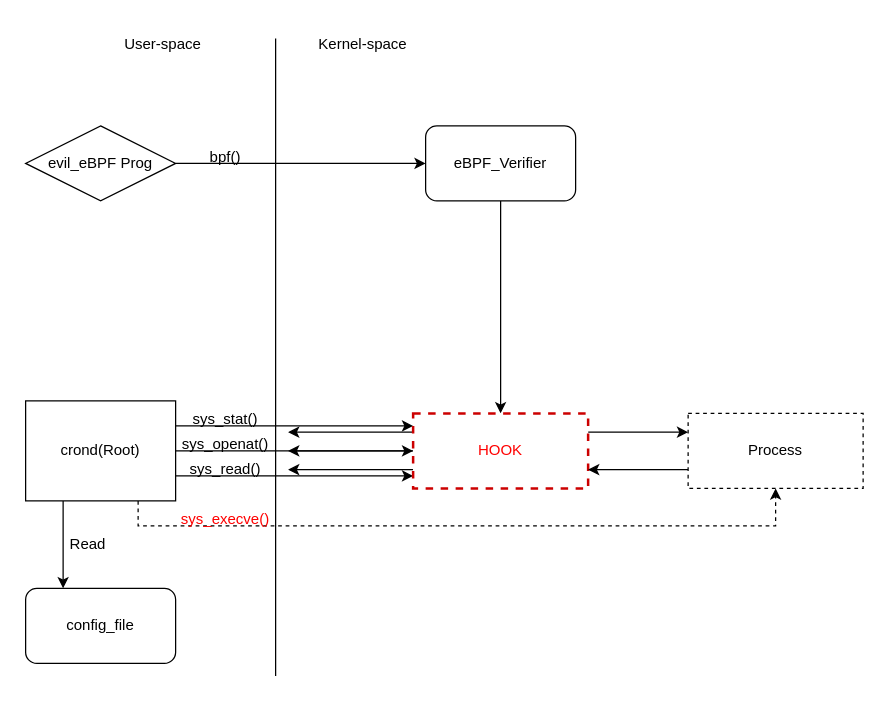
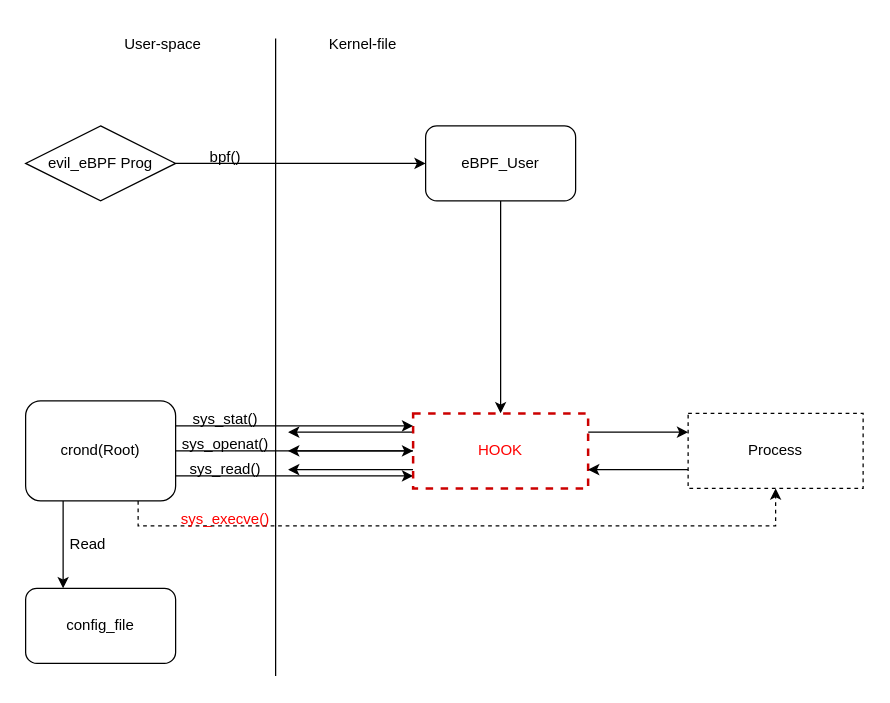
(363, 44) -> (363, 44)
(501, 163) -> (501, 163)
(101, 451) -> (101, 451)
